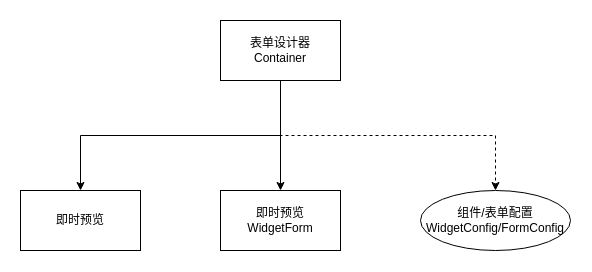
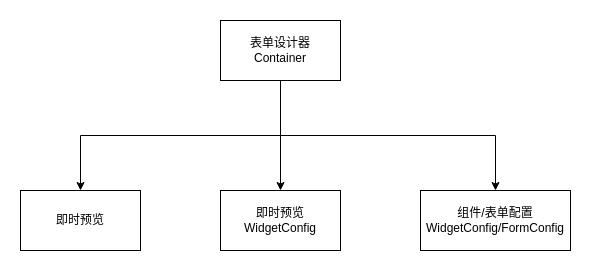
(413, 136) -> (413, 136)
(281, 221) -> (281, 221)
(496, 221) -> (496, 221)
